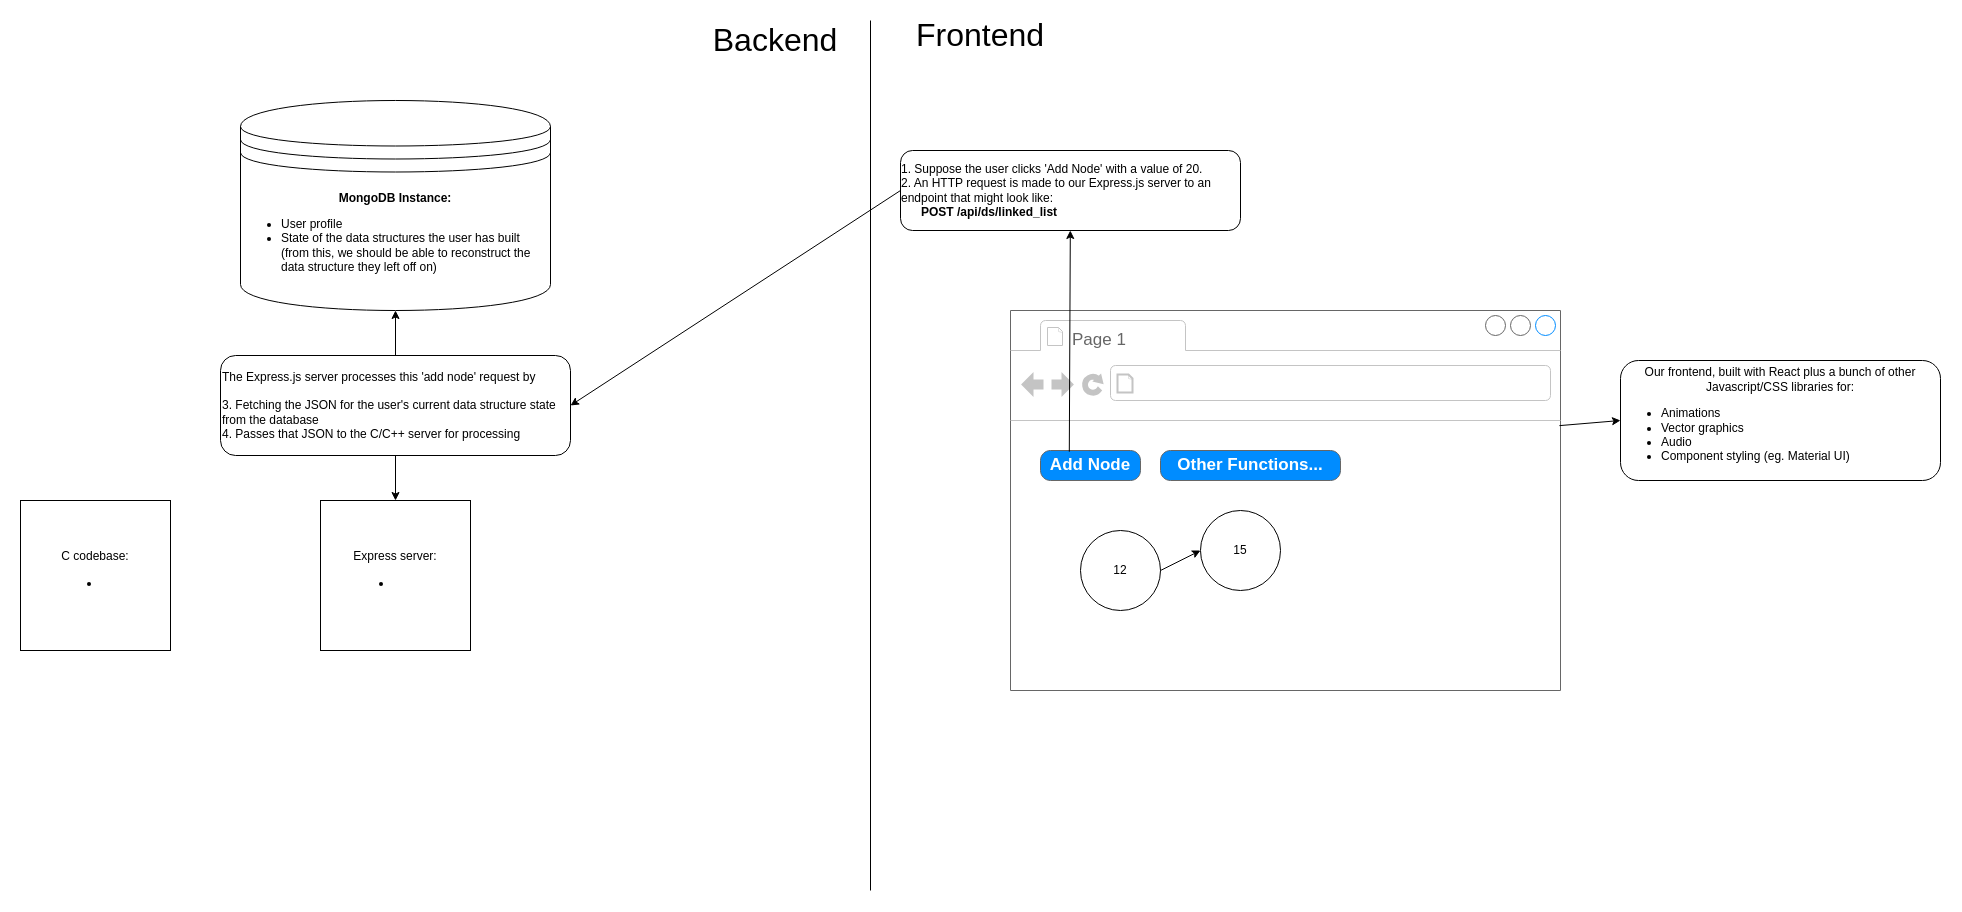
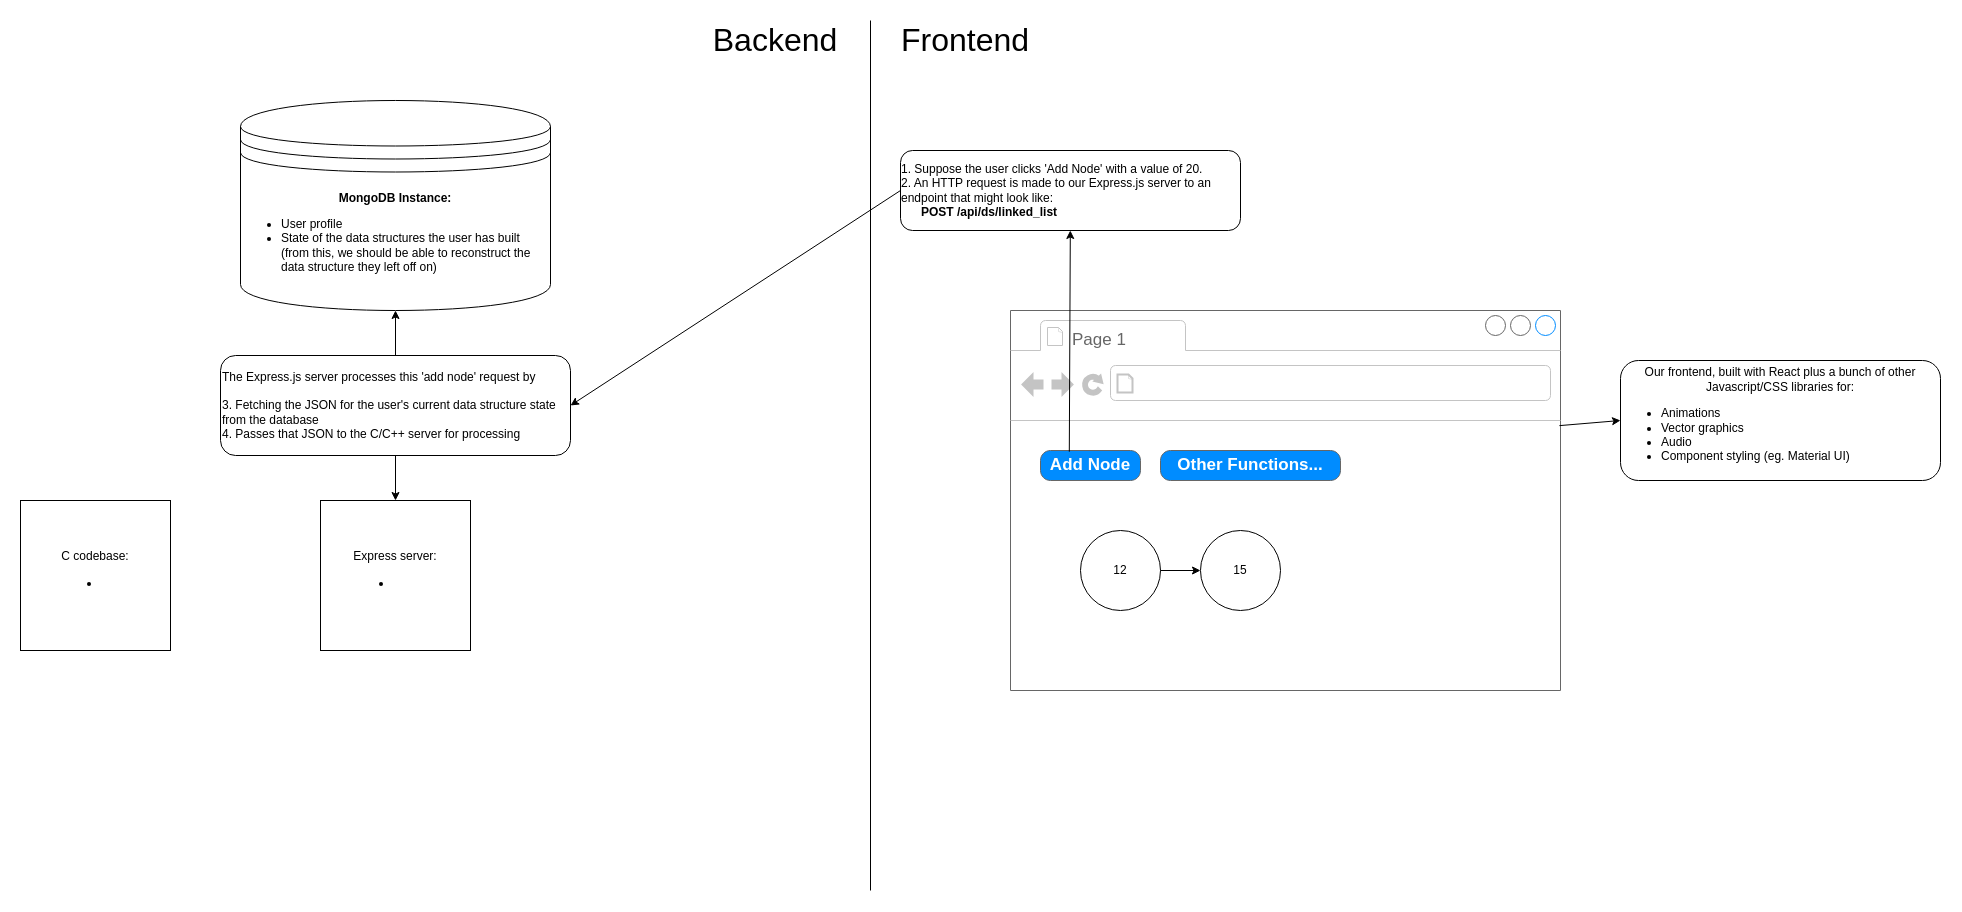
(981, 36) -> (966, 41)
(1241, 551) -> (1241, 571)
